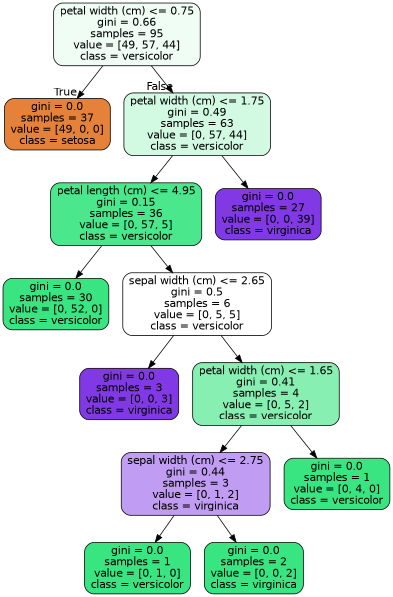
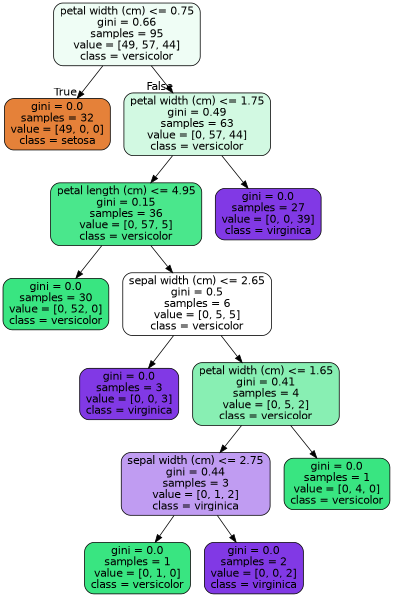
(57, 124) -> (57, 124)
(254, 568) -> (254, 568)
